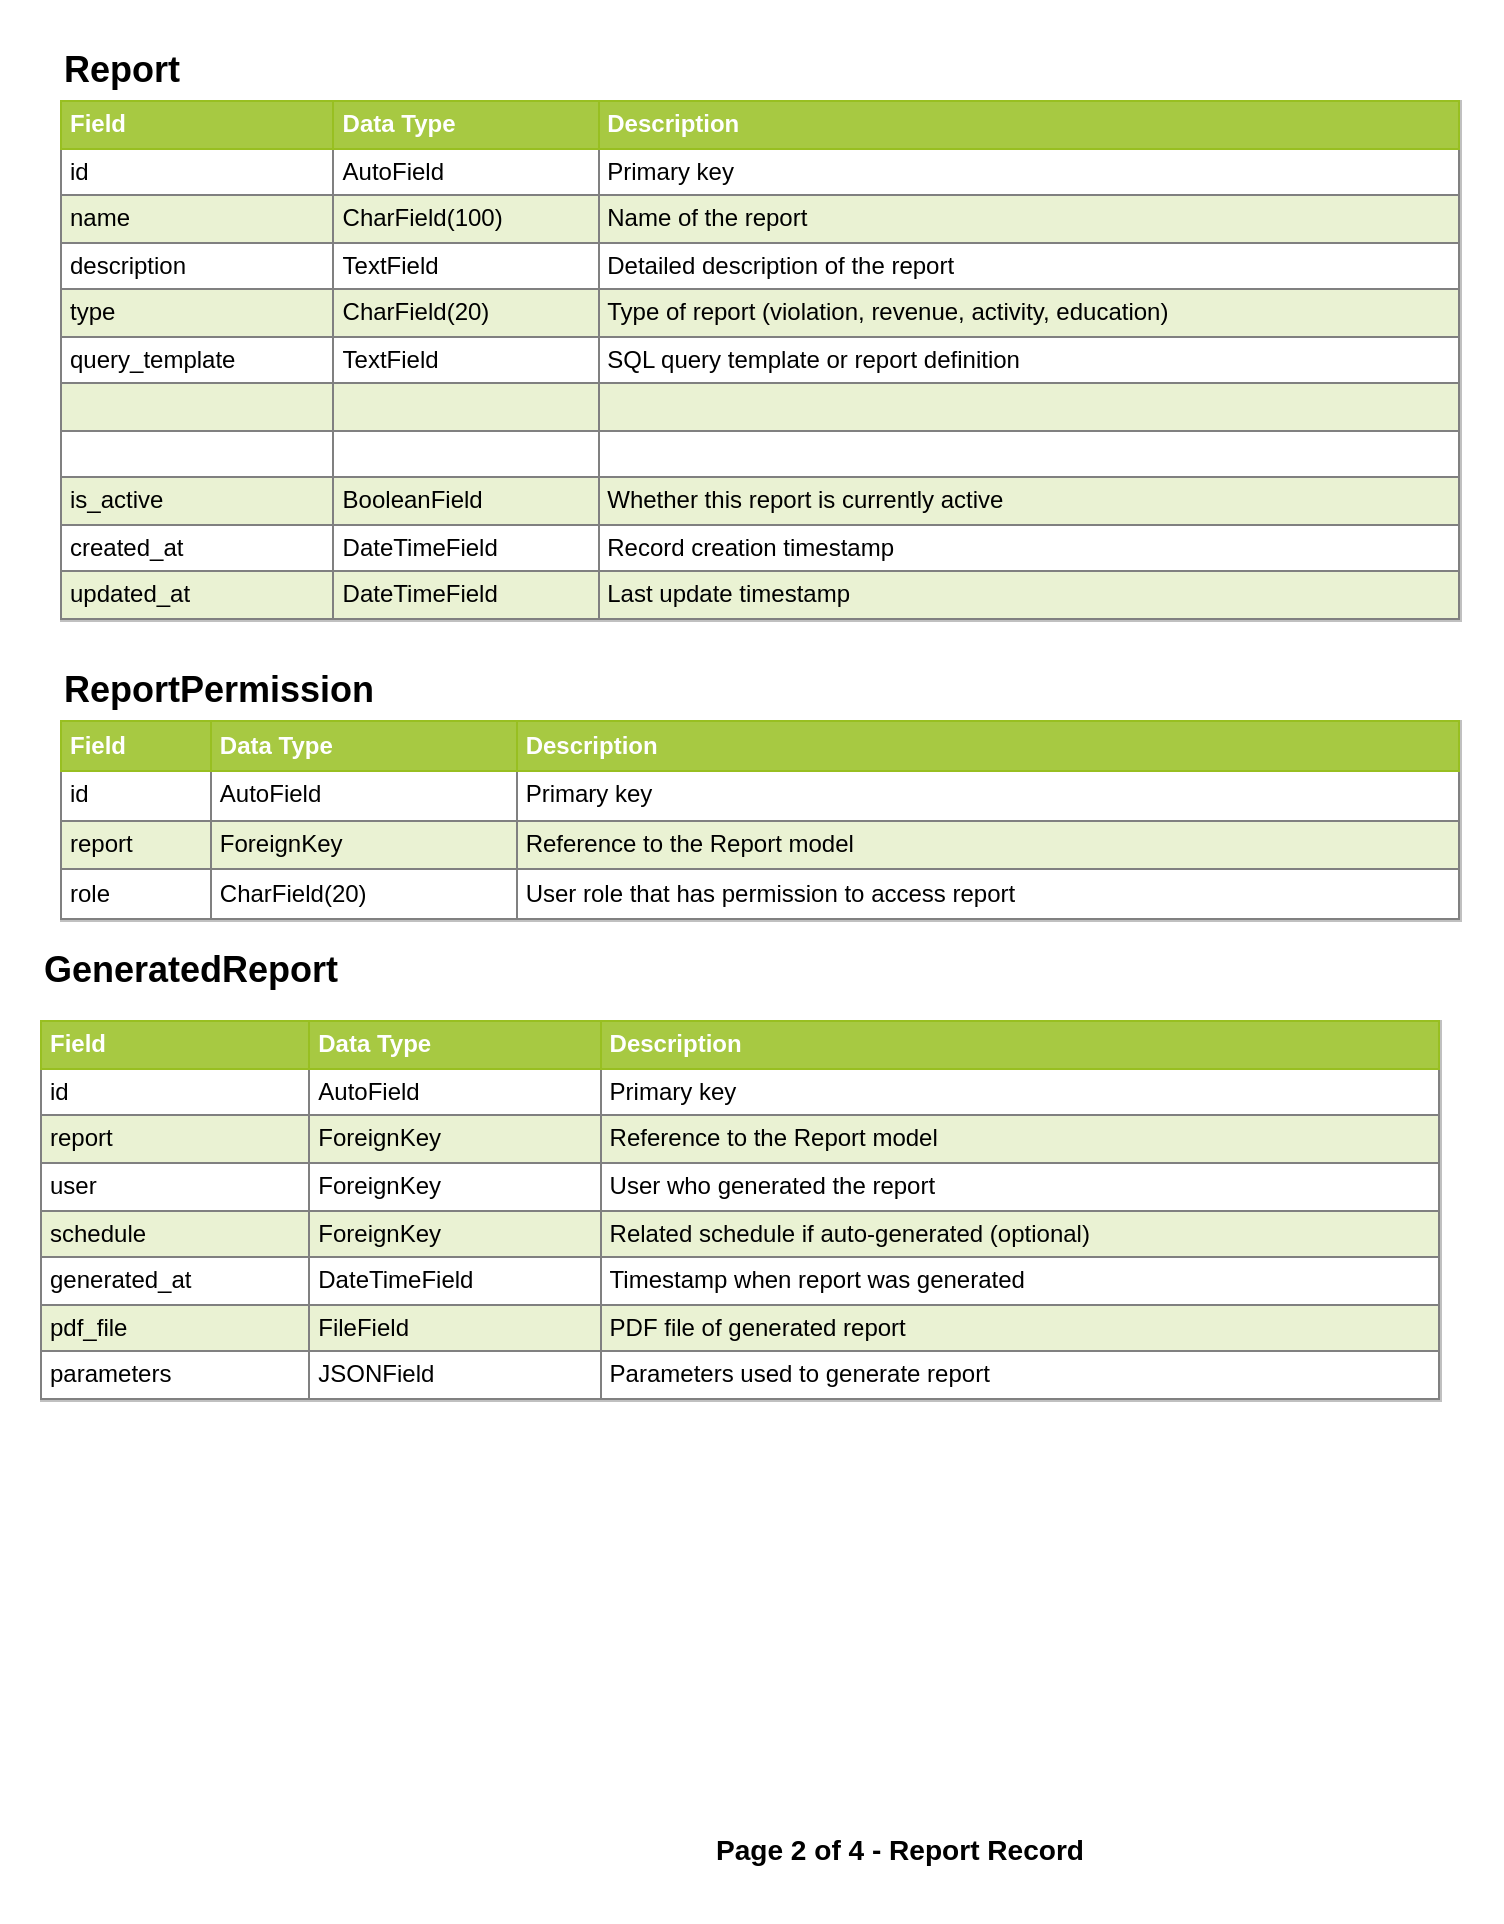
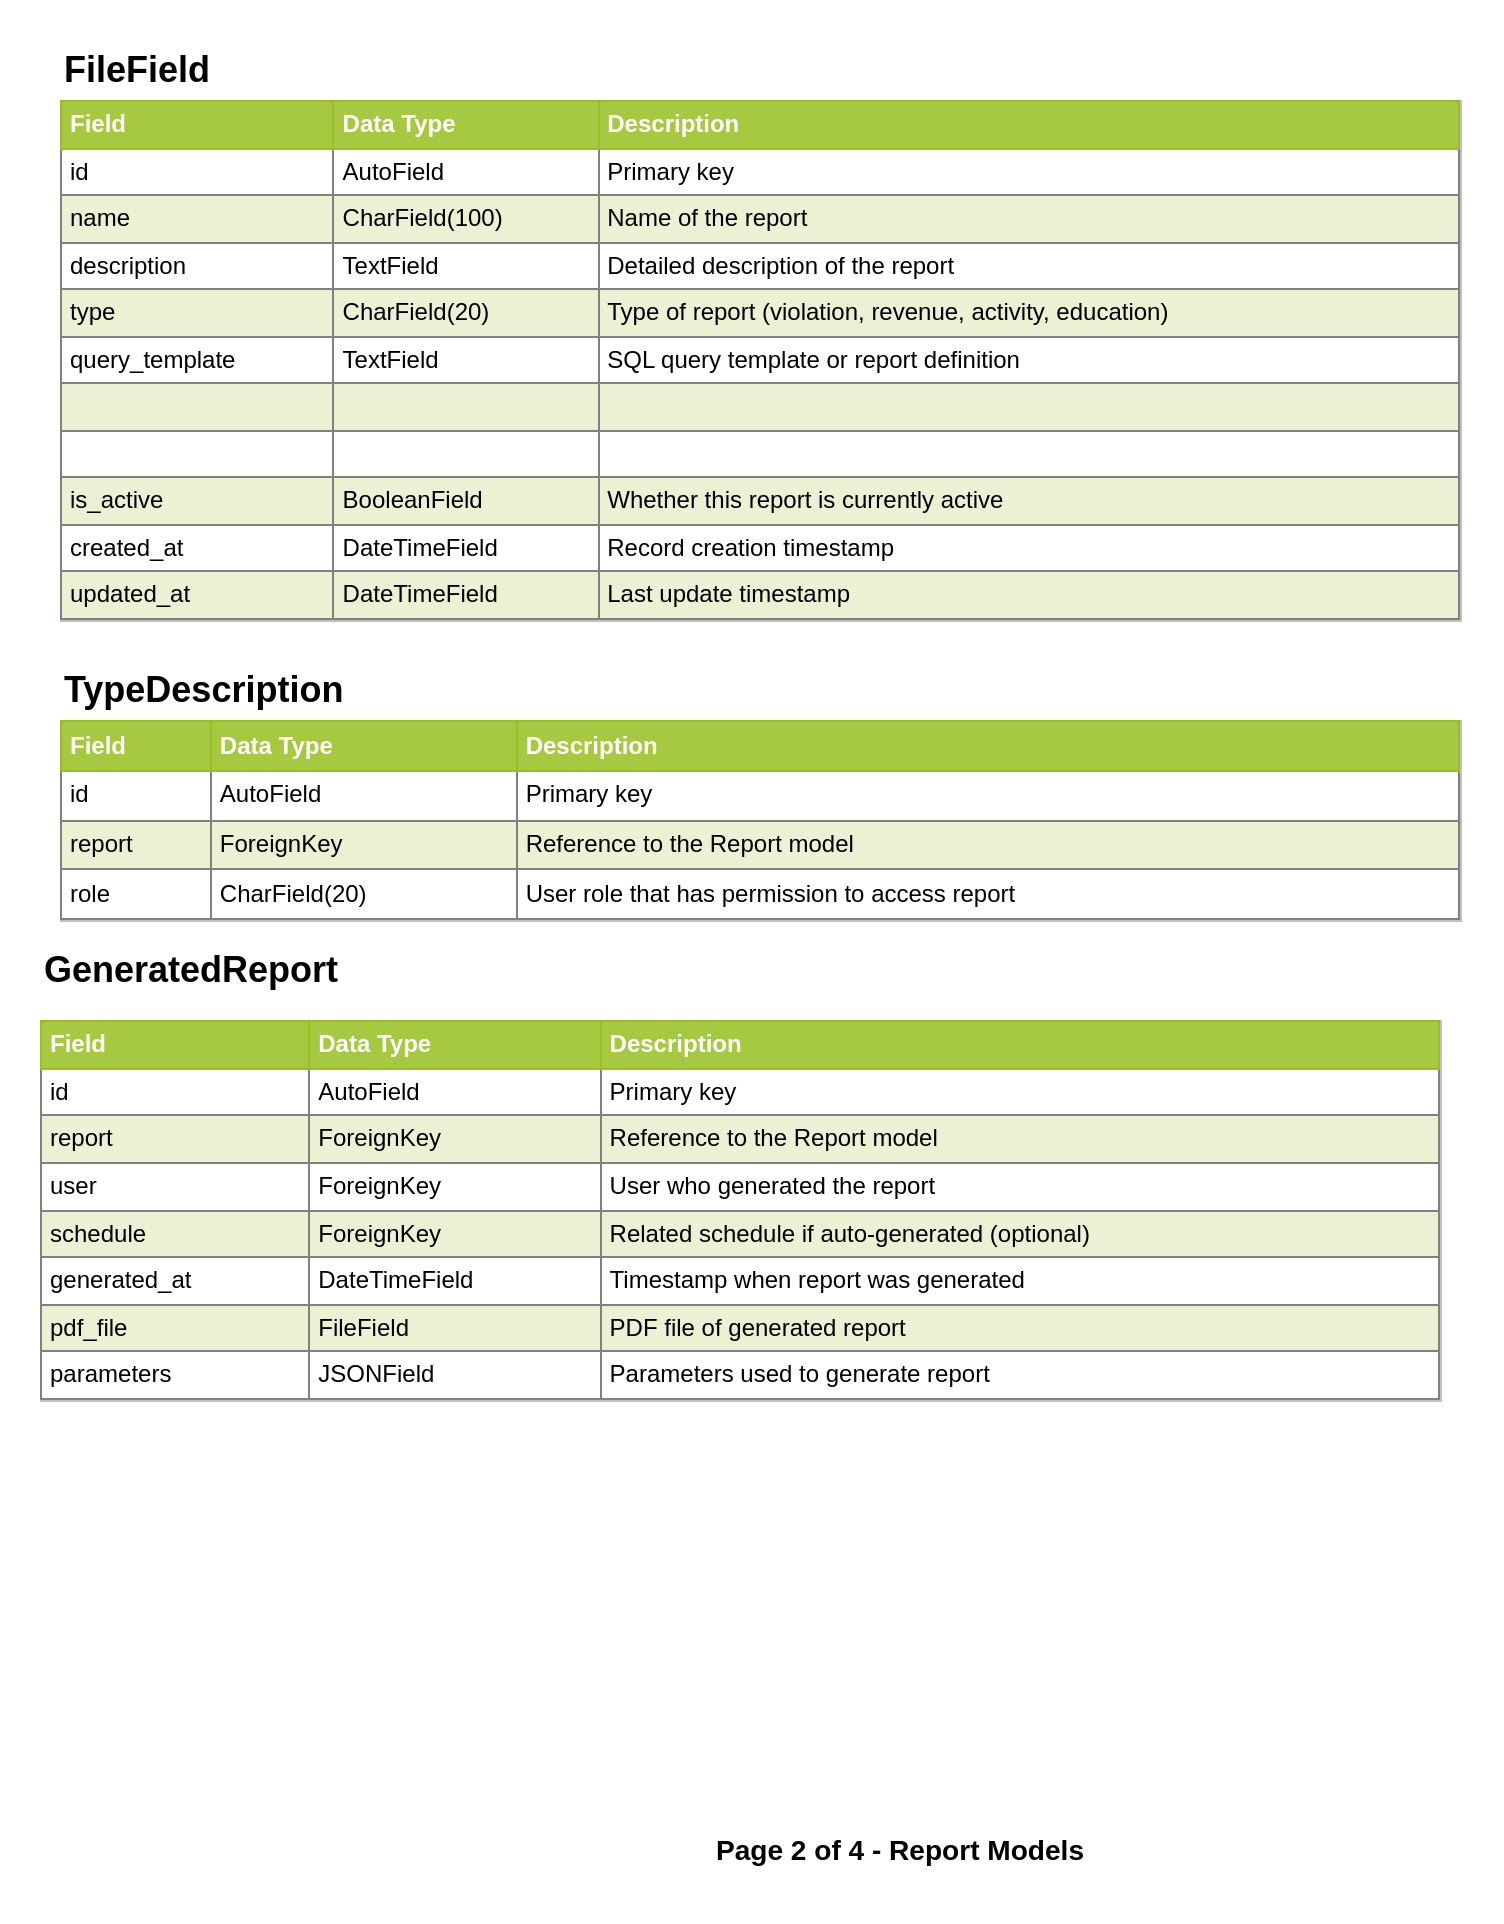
(105, 71) -> (113, 71)
(166, 691) -> (160, 691)
(901, 1851) -> (901, 1851)
